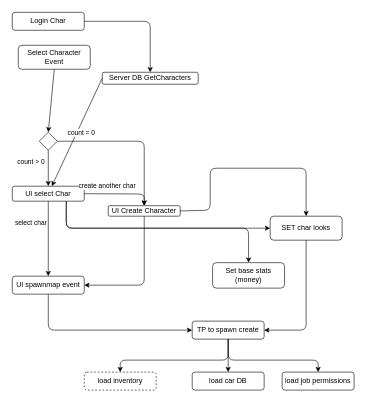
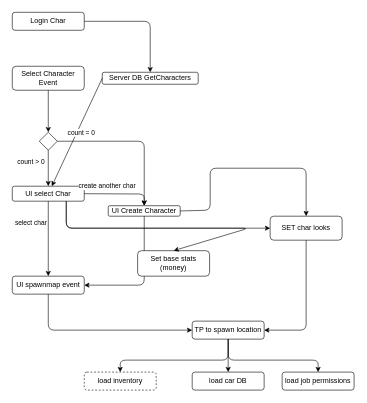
(54, 57) -> (48, 78)
(249, 276) -> (174, 264)
(228, 330) -> (228, 330)
